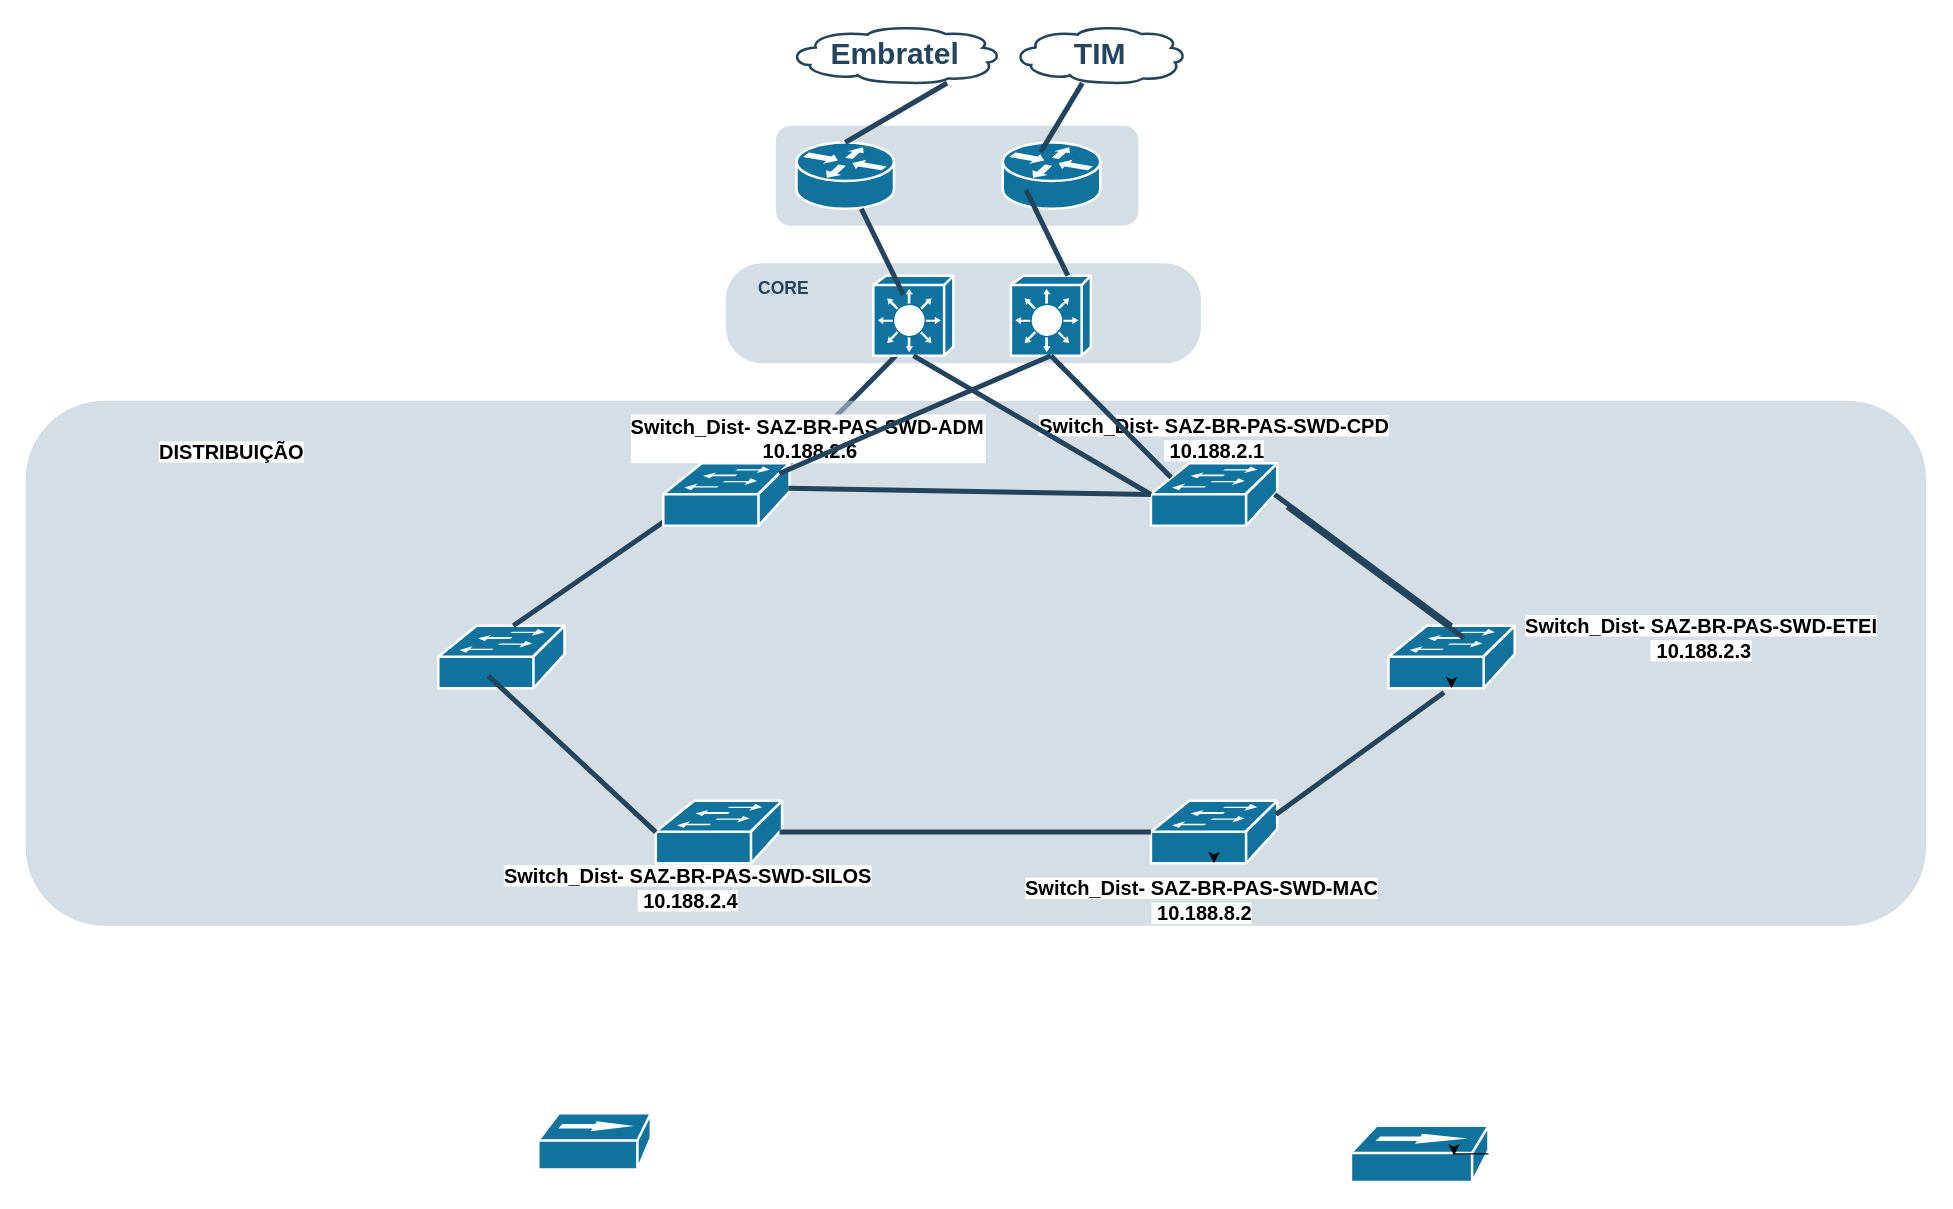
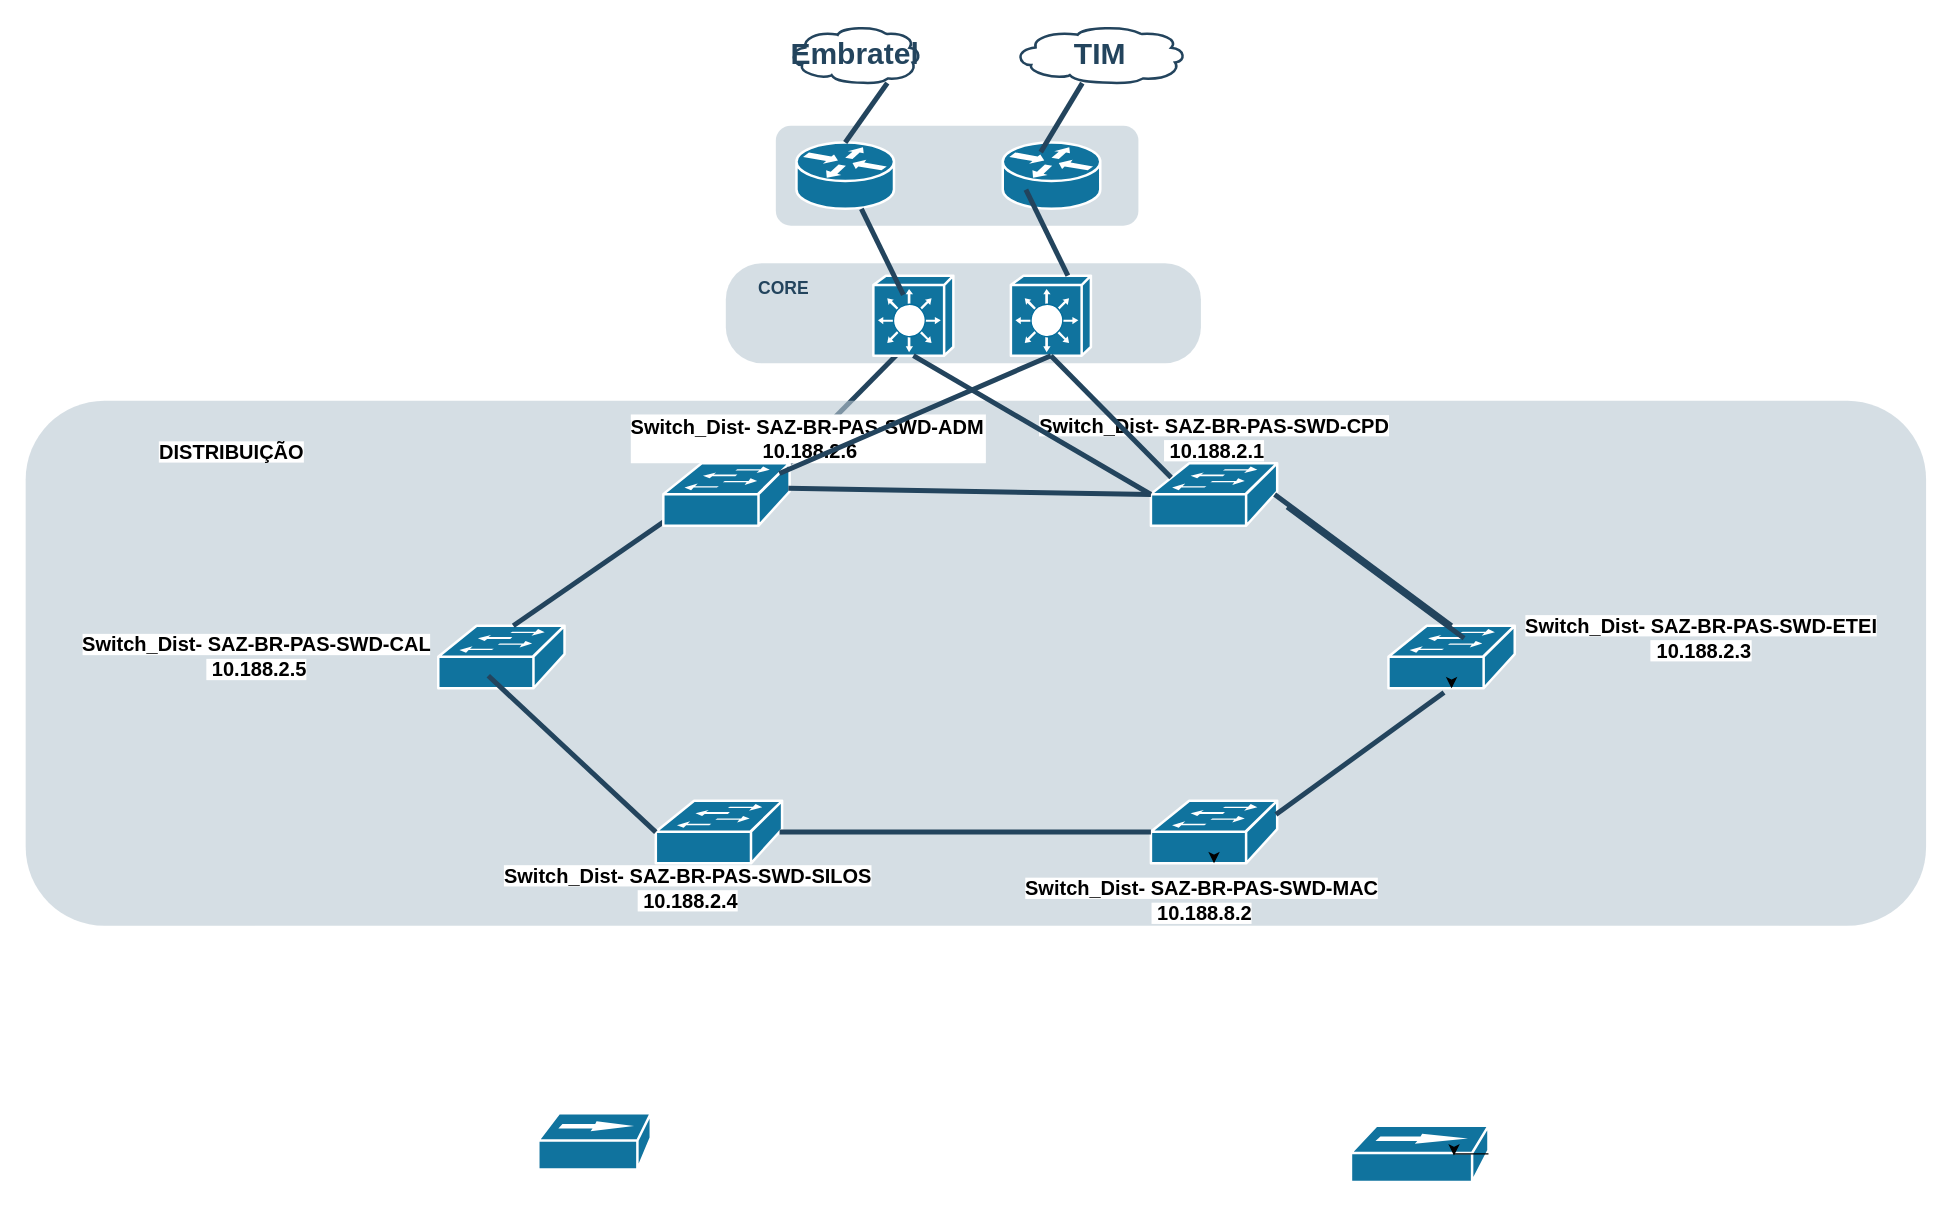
(894, 54) -> (854, 54)
none -> (257, 657)
